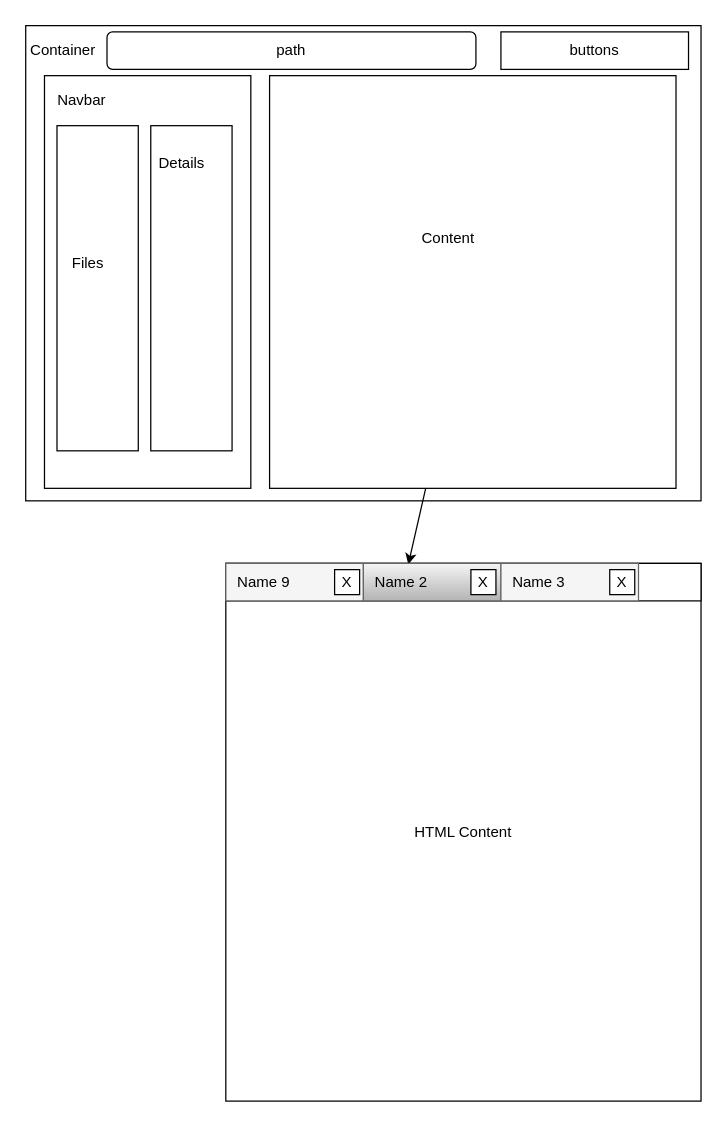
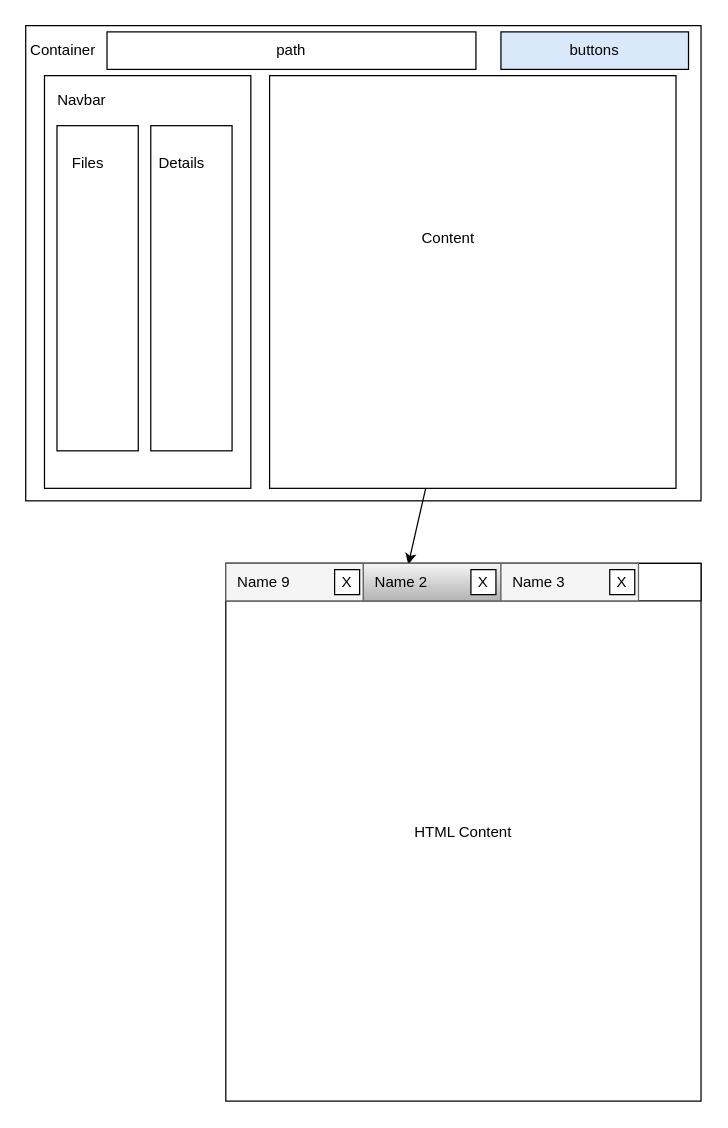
(291, 51) -> (291, 51)
(594, 51) -> (594, 51)
(88, 263) -> (88, 163)
